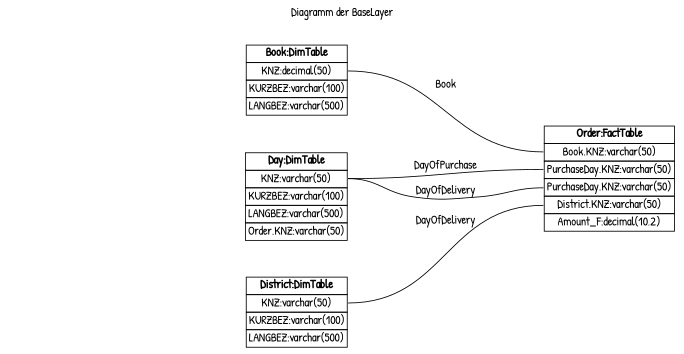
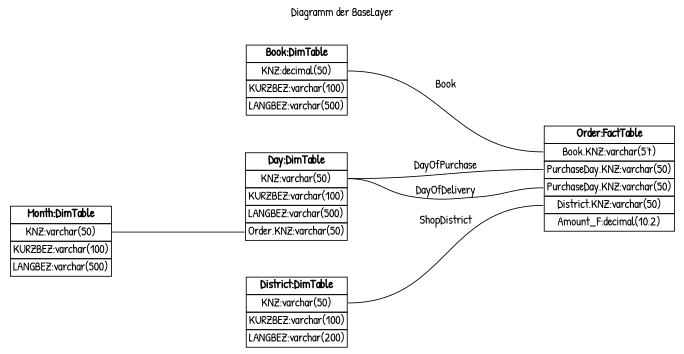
(609, 152) -> (609, 152)
(446, 221) -> (446, 221)
none -> (61, 241)
(297, 338) -> (297, 338)
